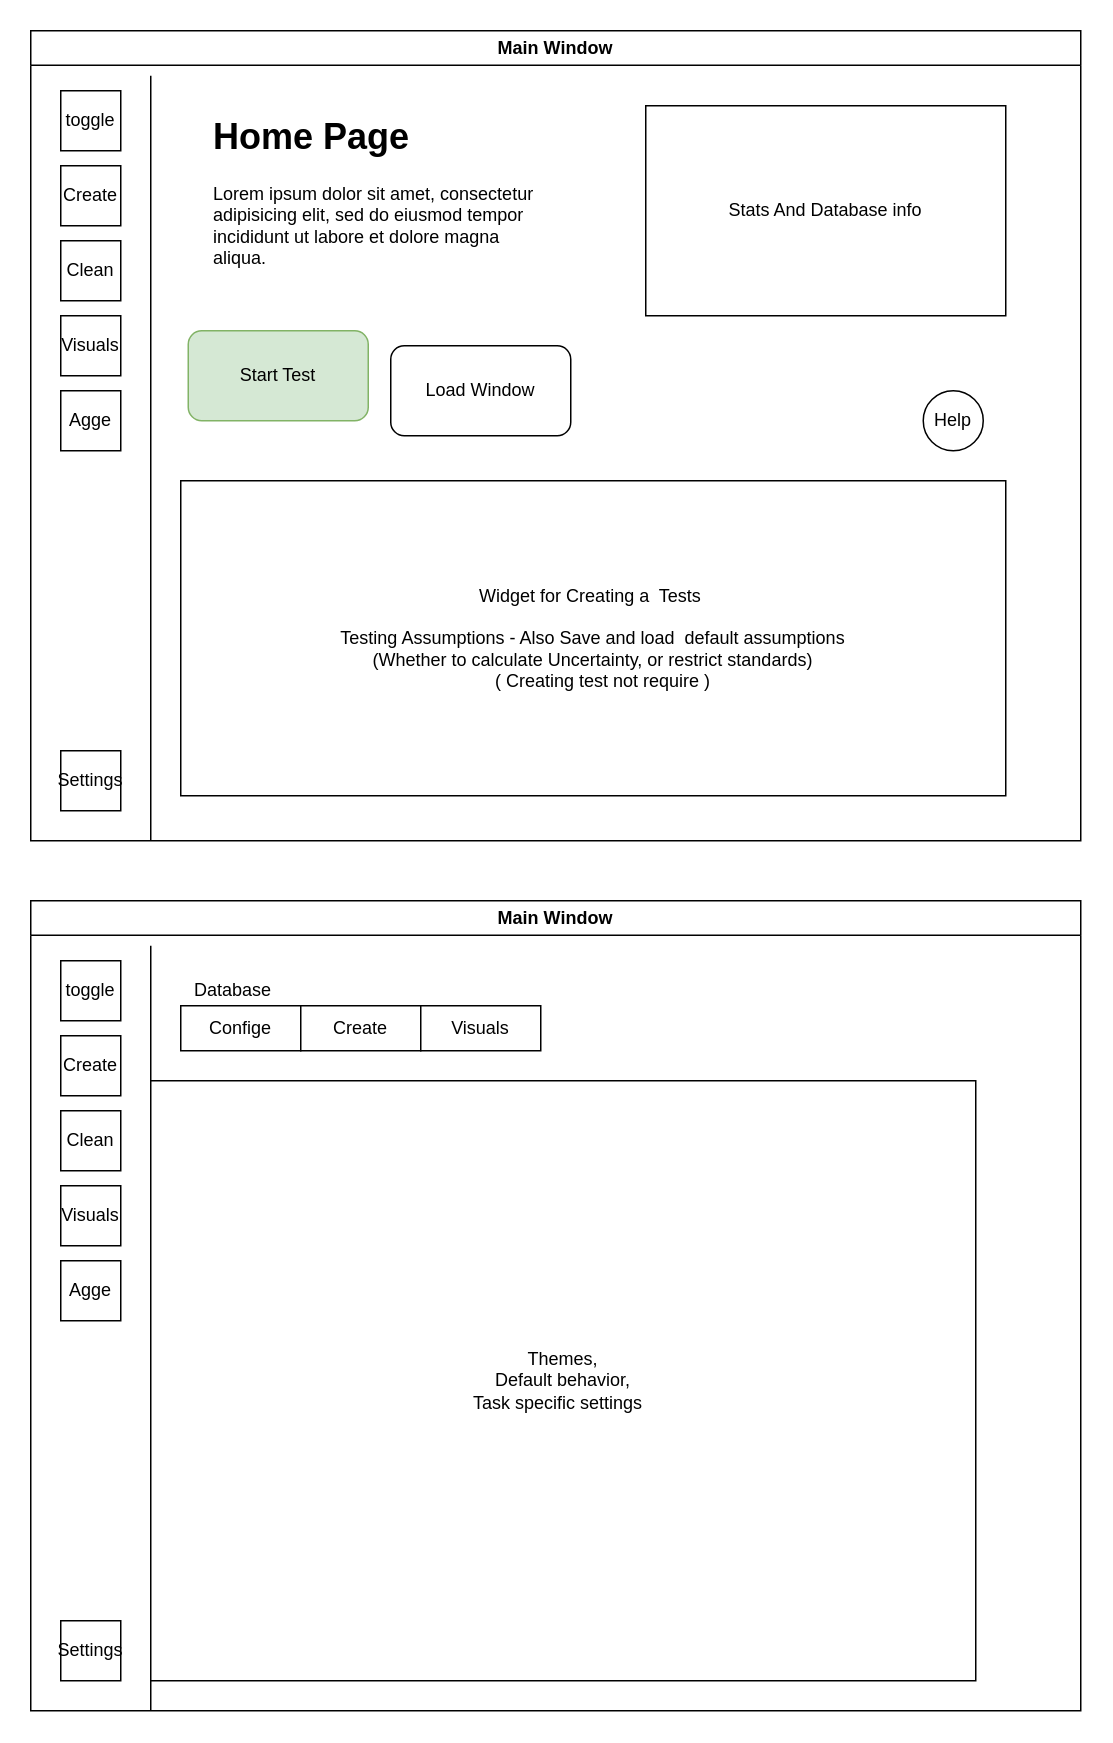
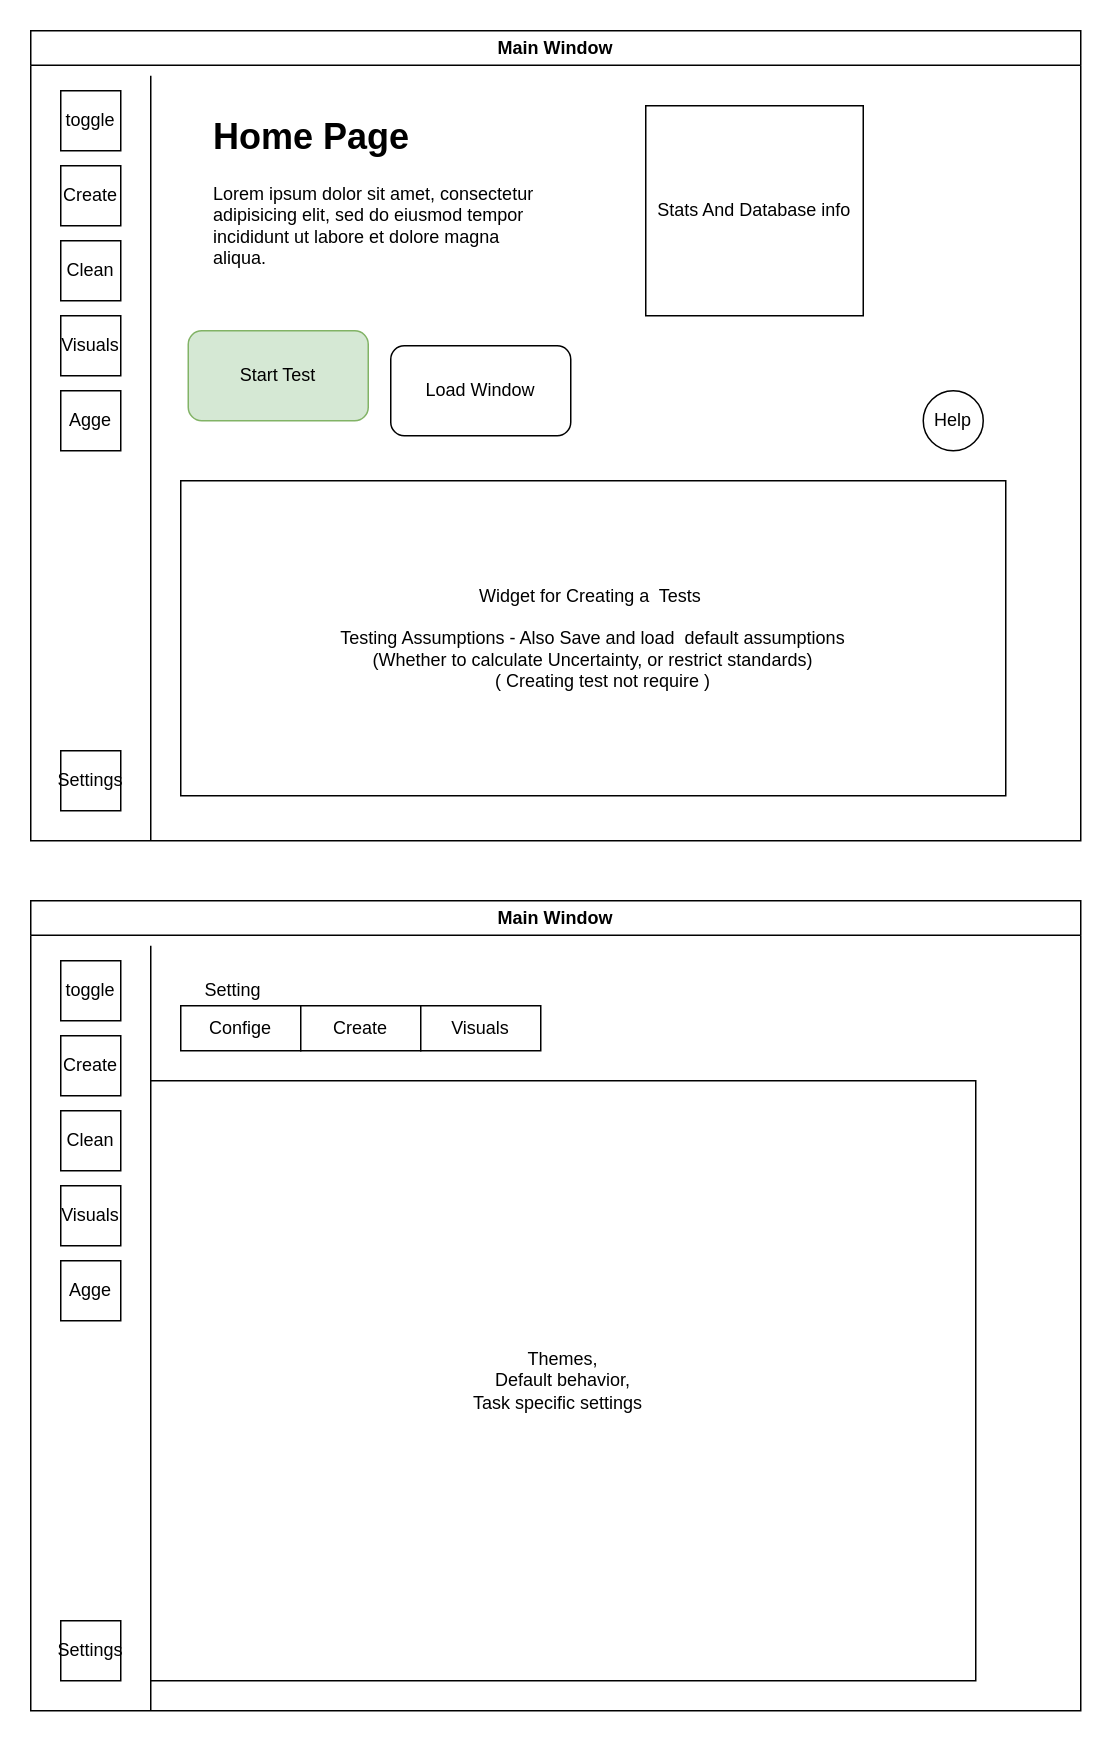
(826, 211) -> (755, 211)
(233, 991) -> (233, 991)
